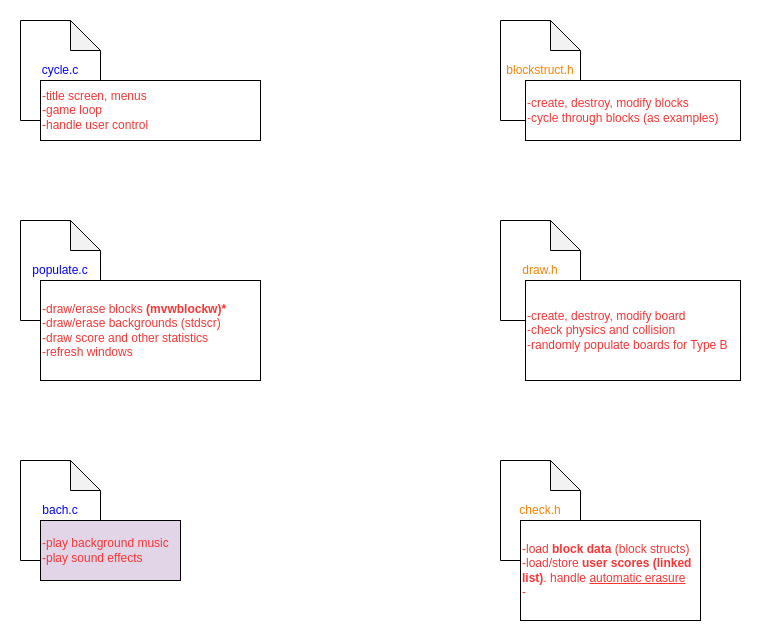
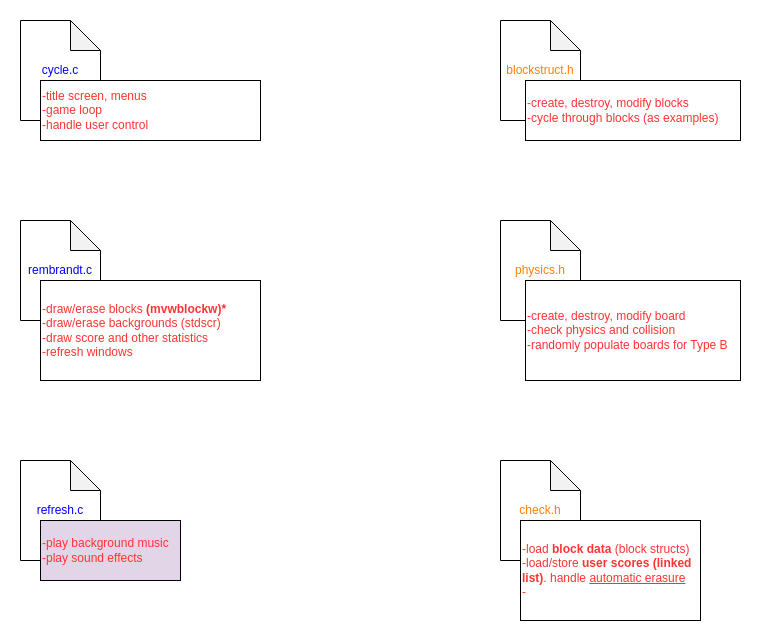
(61, 271) -> (61, 271)
(541, 271) -> (541, 271)
(61, 511) -> (61, 511)
